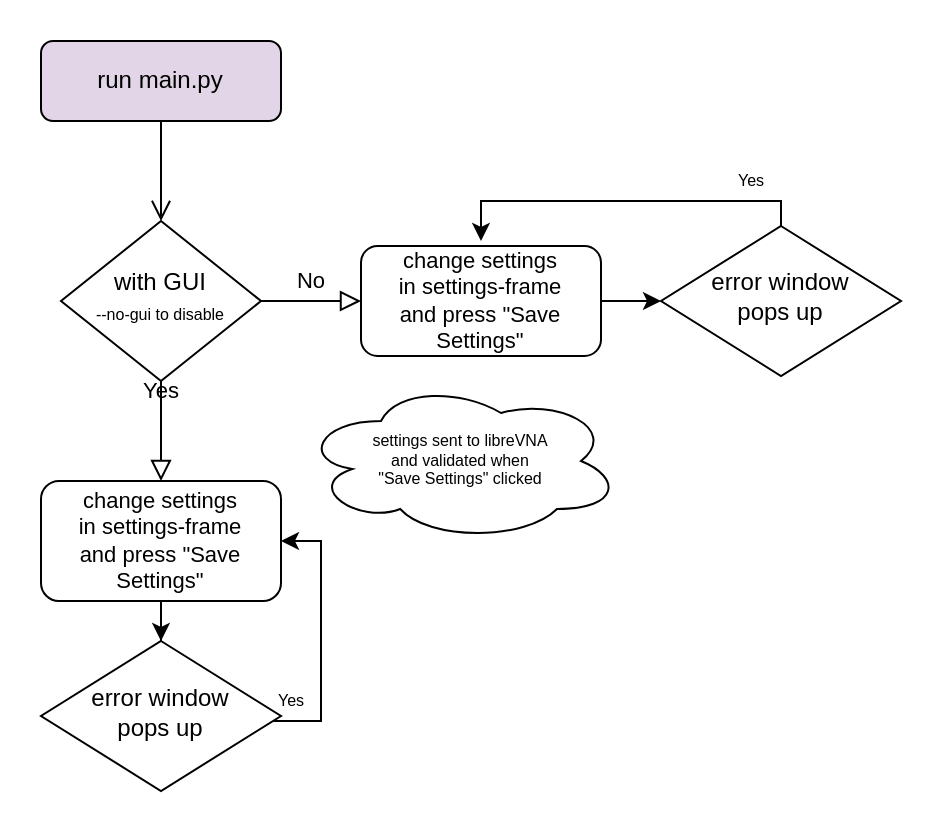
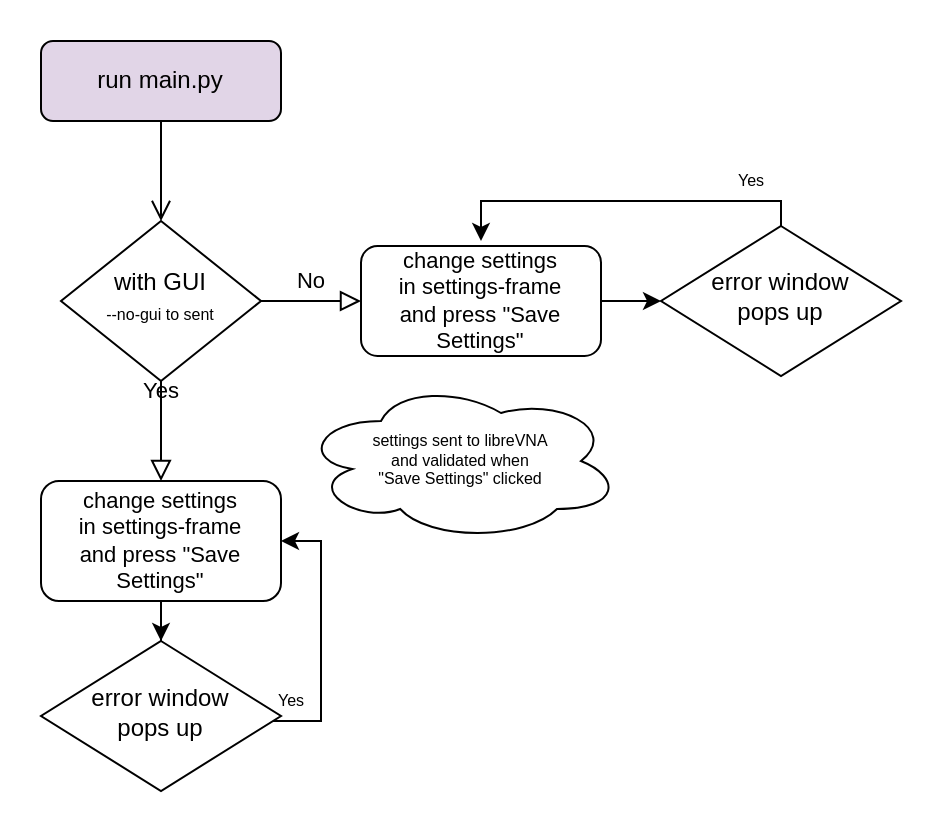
(161, 297) -> (161, 297)
